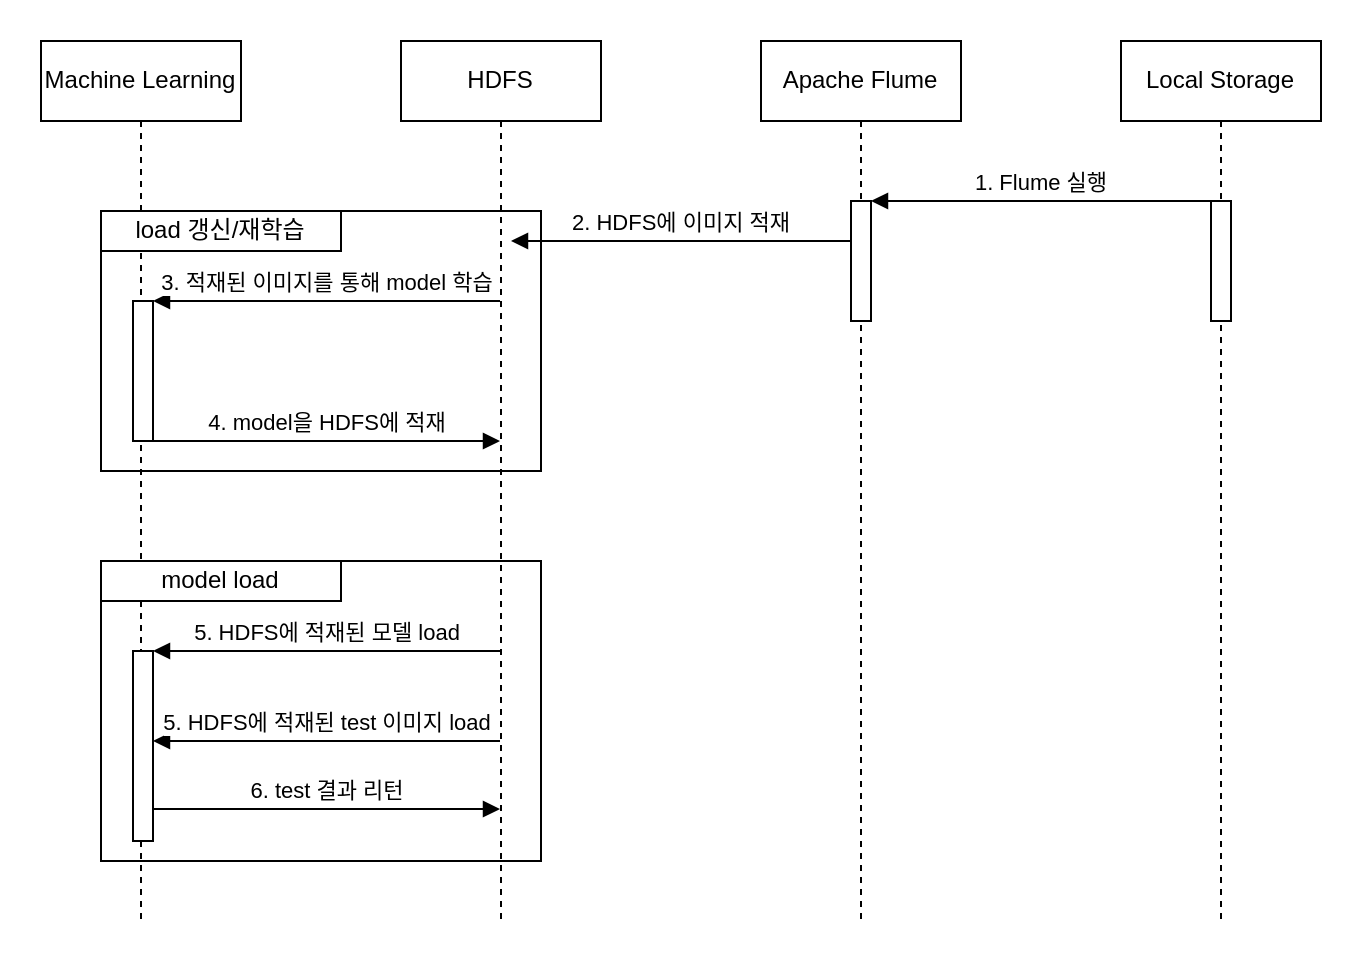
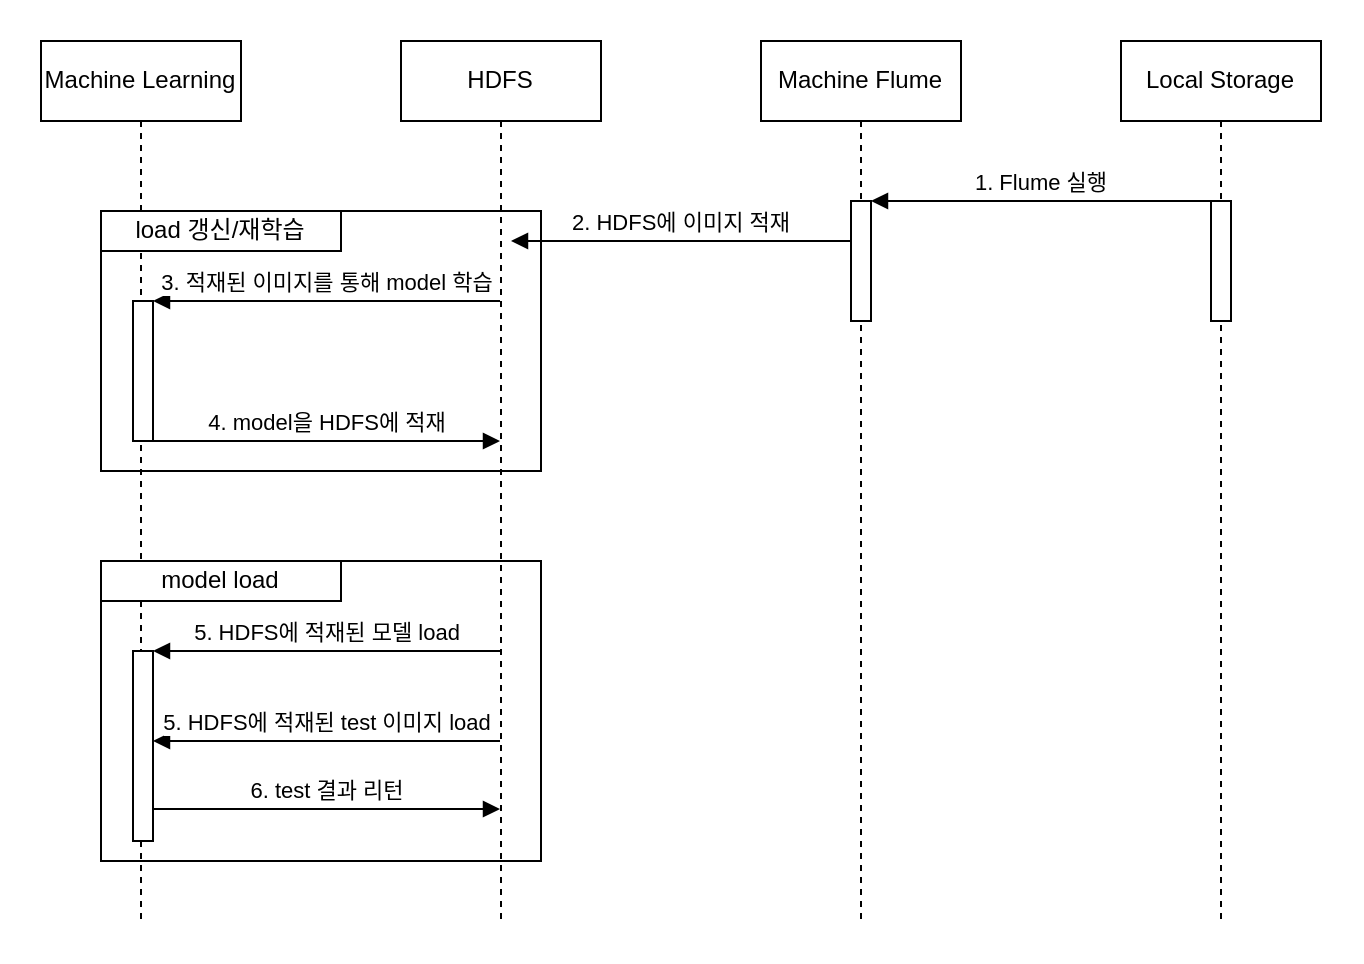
(861, 81) -> (861, 81)
